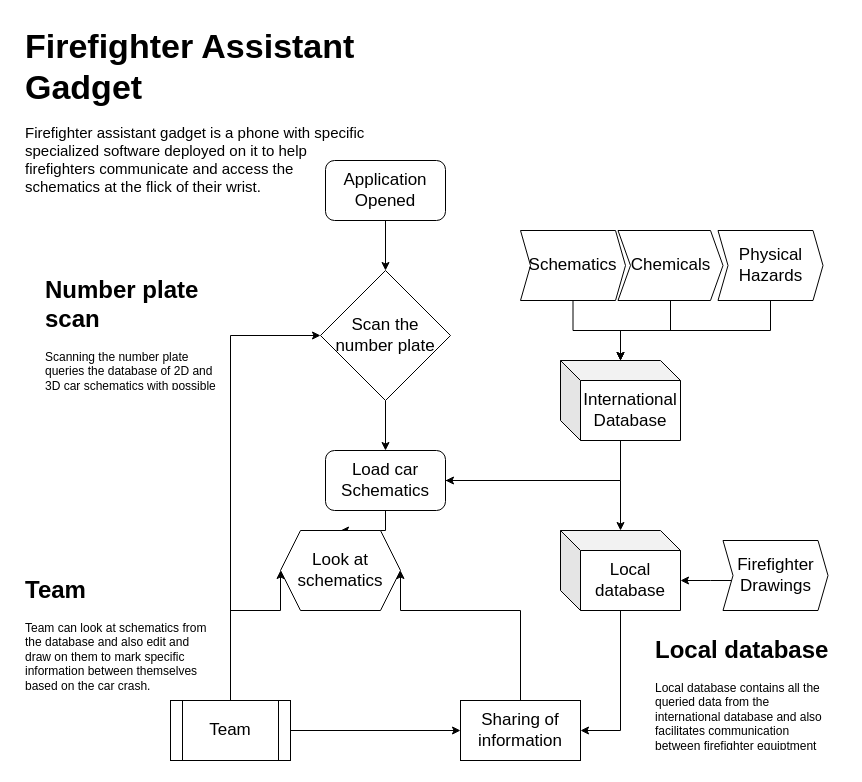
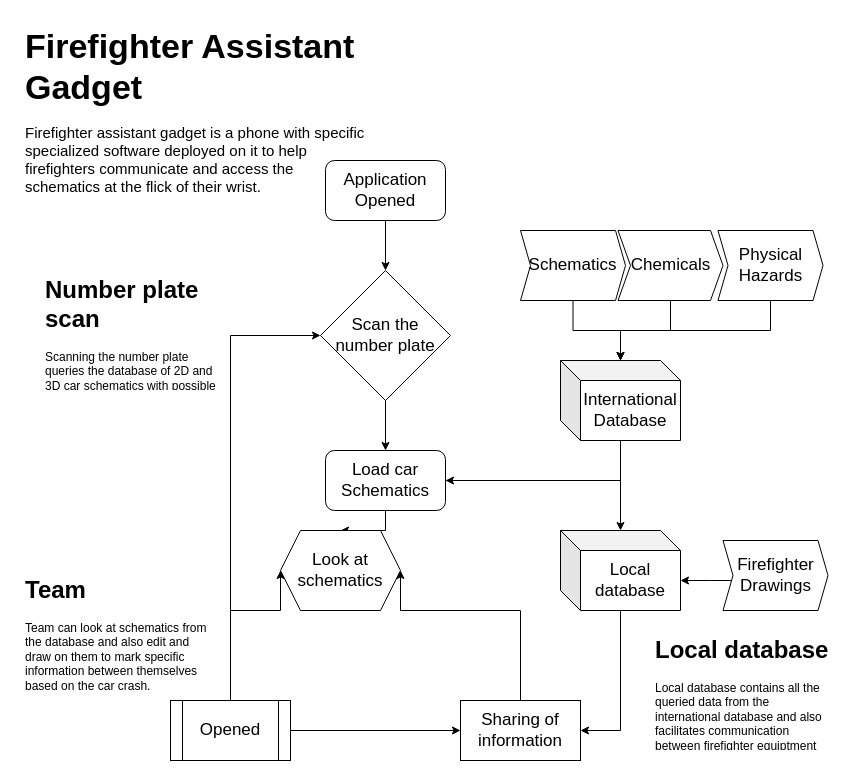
(231, 731) -> (231, 731)
